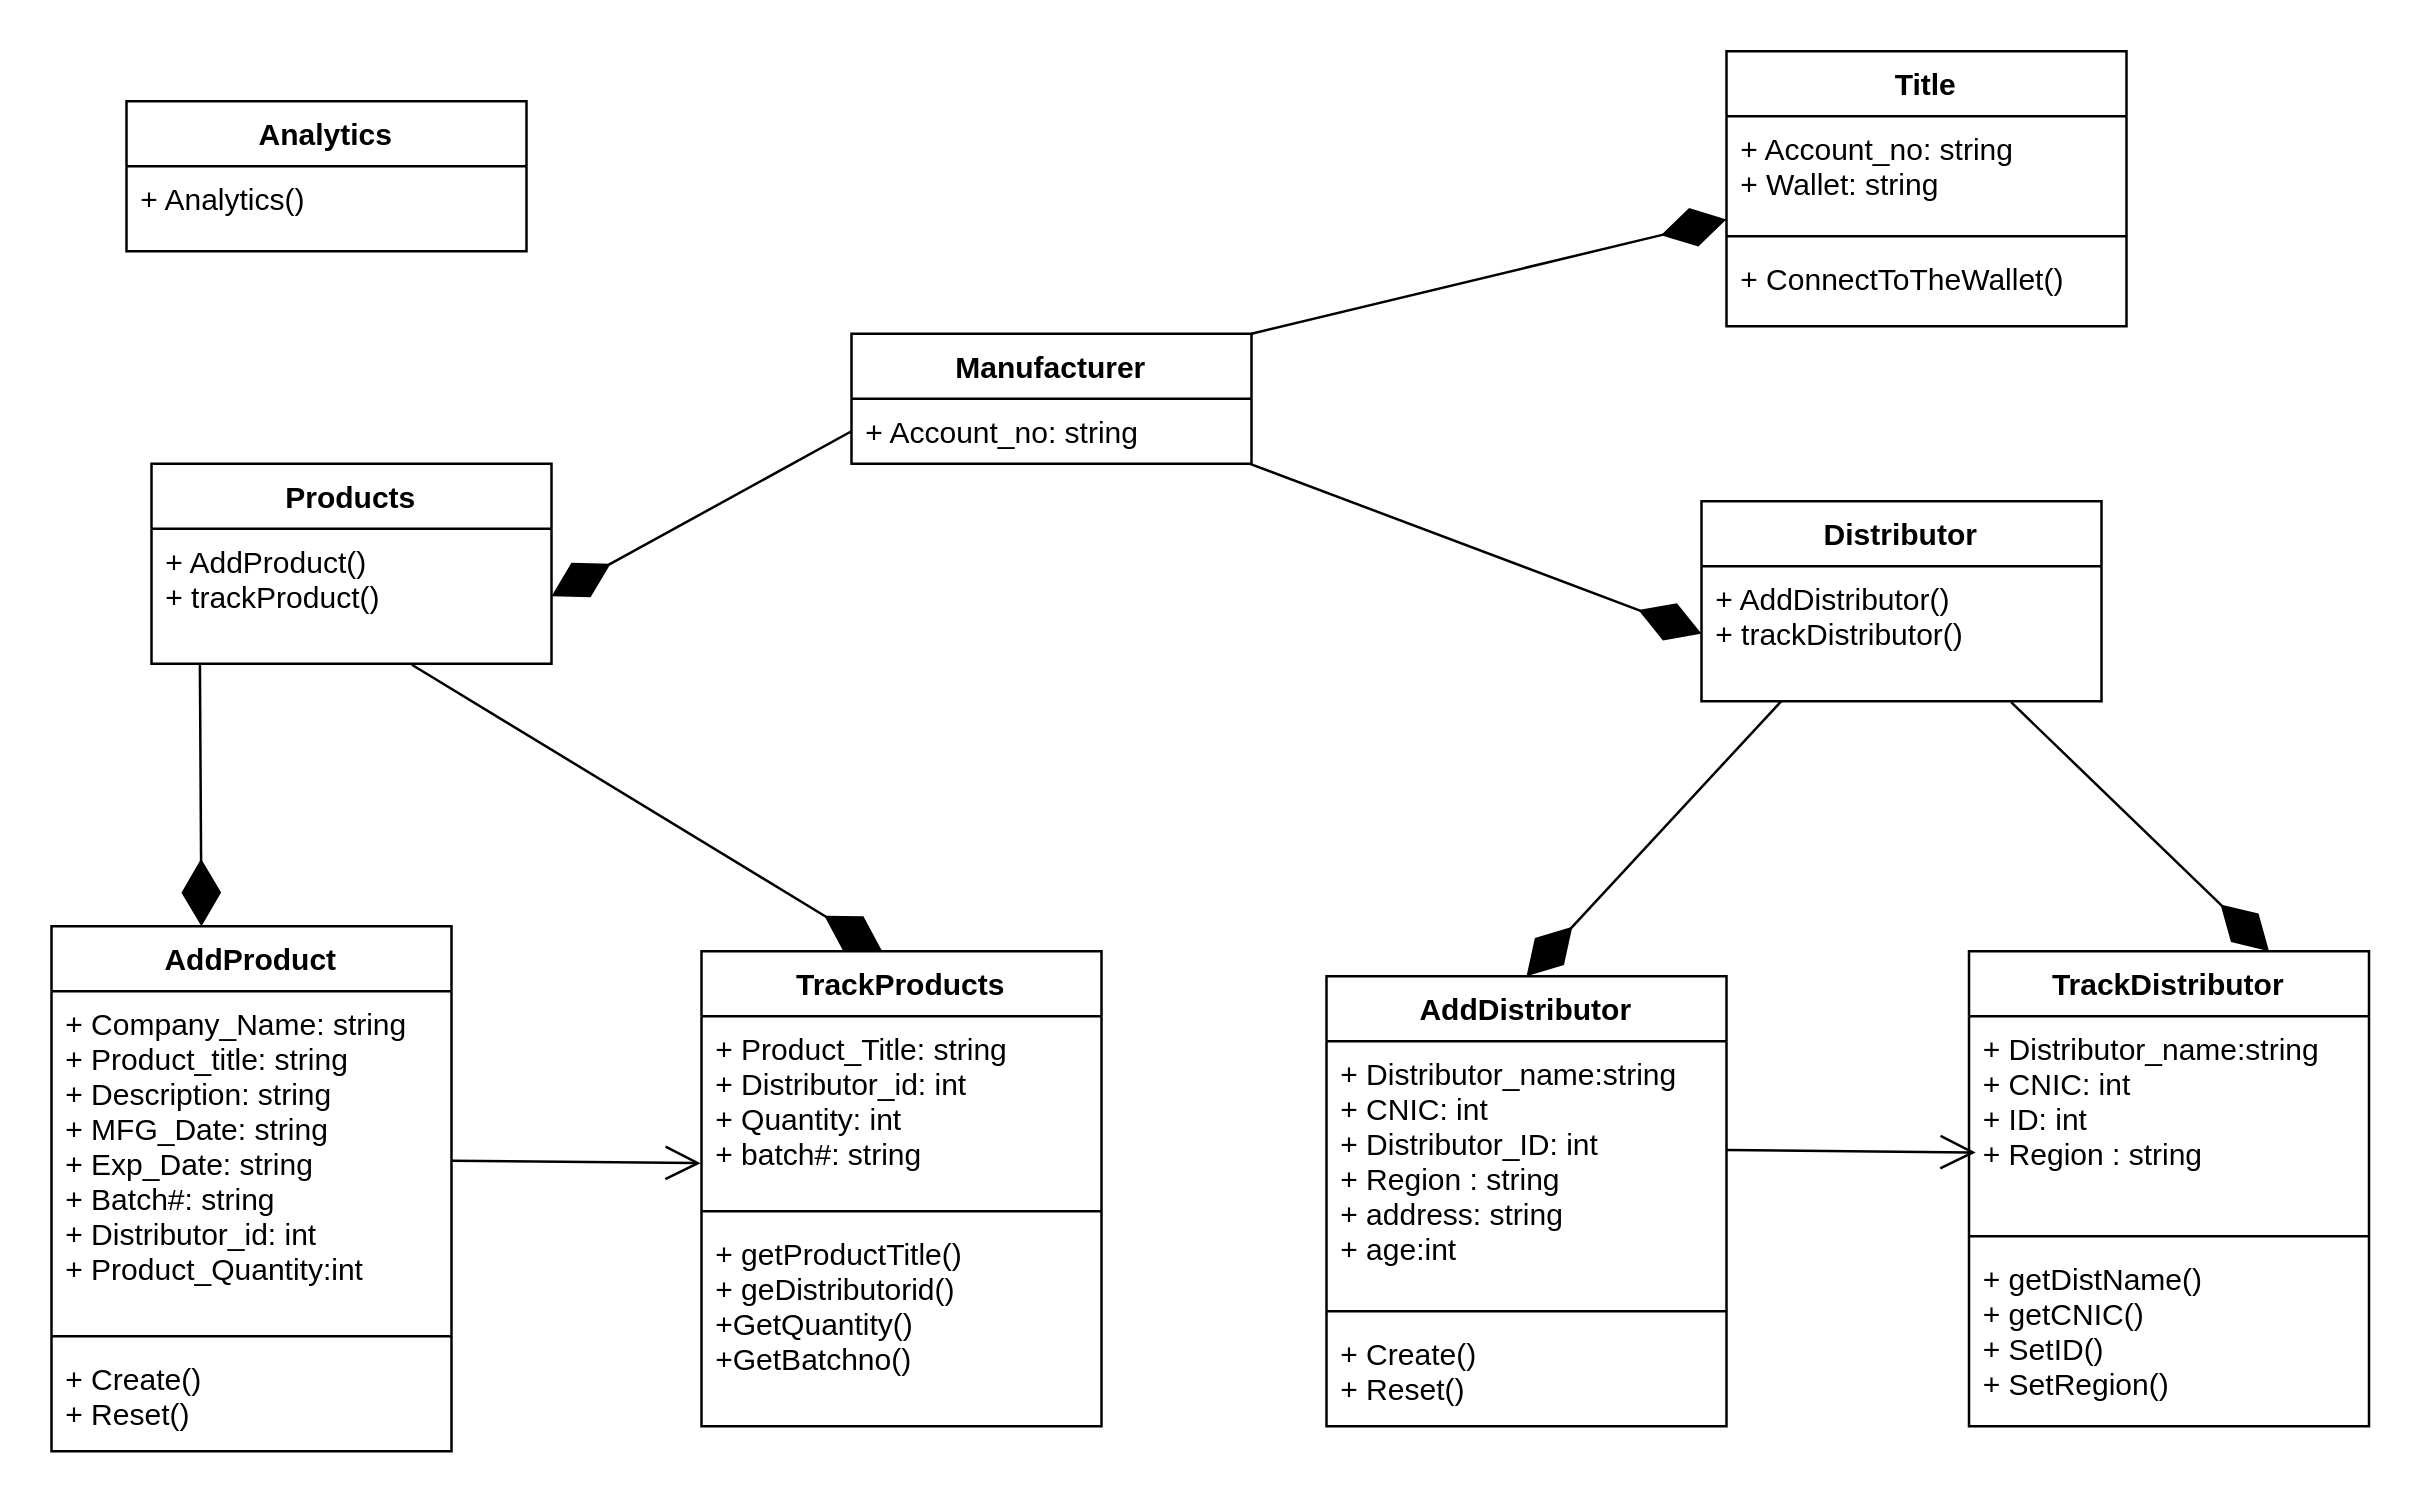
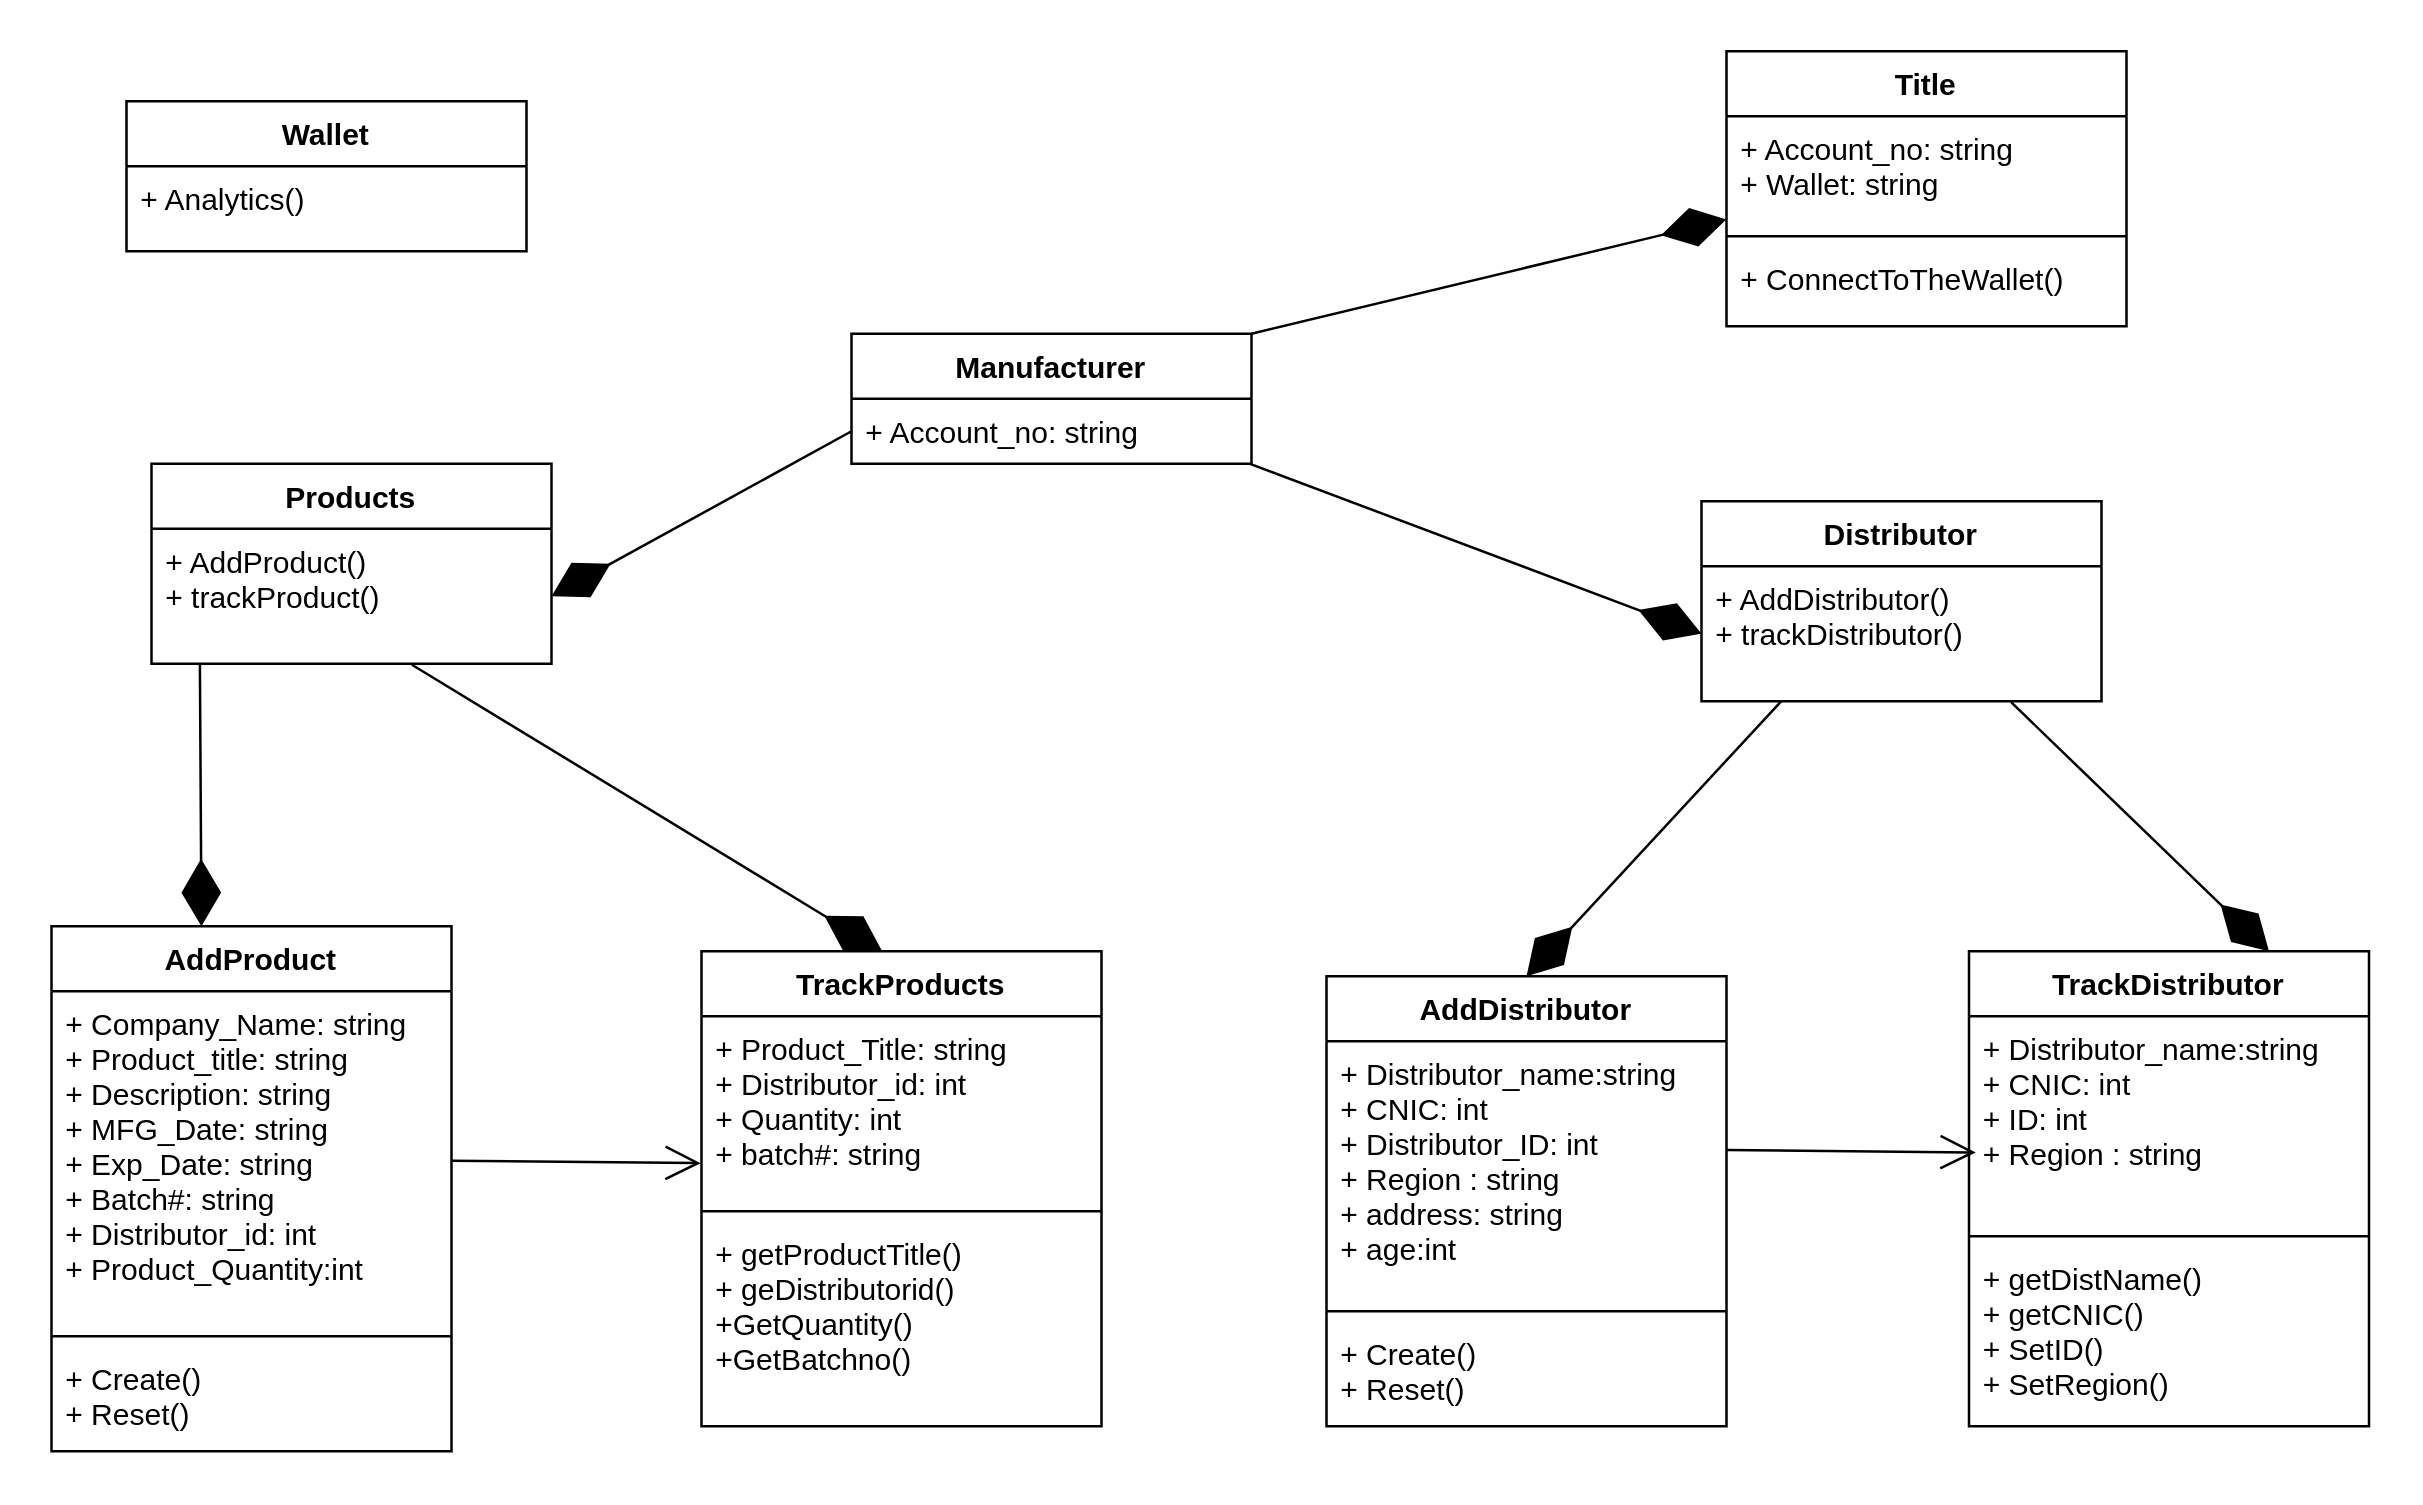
(325, 135) -> (325, 135)
